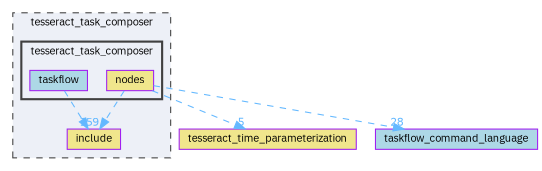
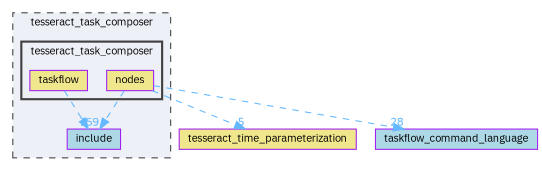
(59, 81) -> (59, 81)
(94, 139) -> (94, 139)
